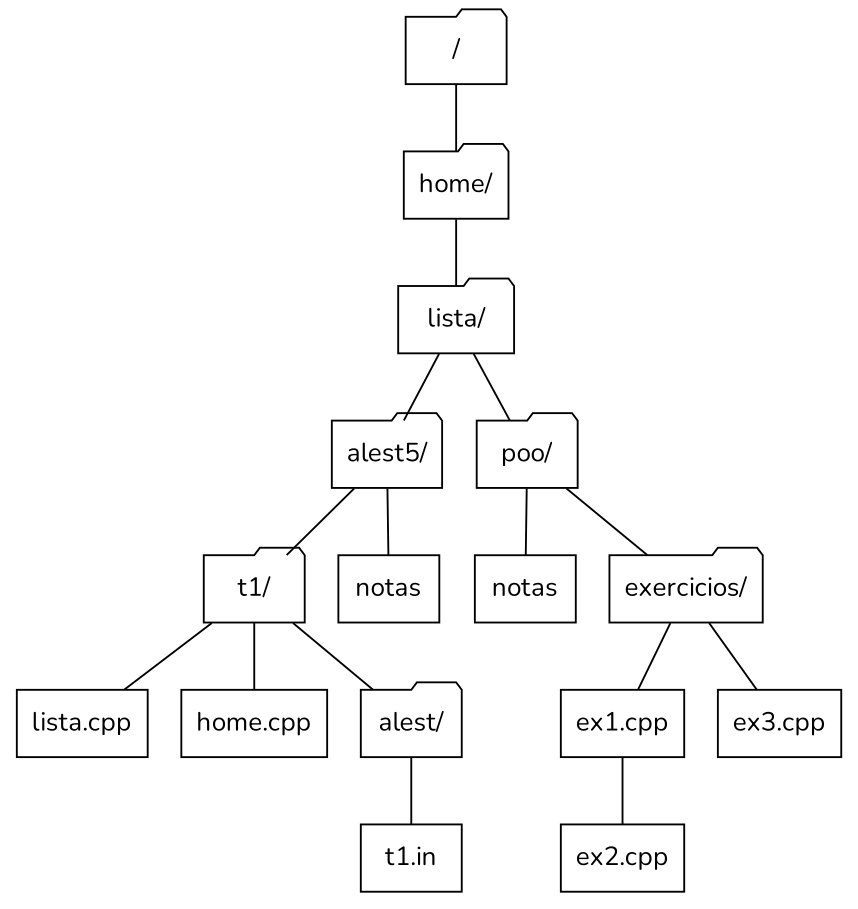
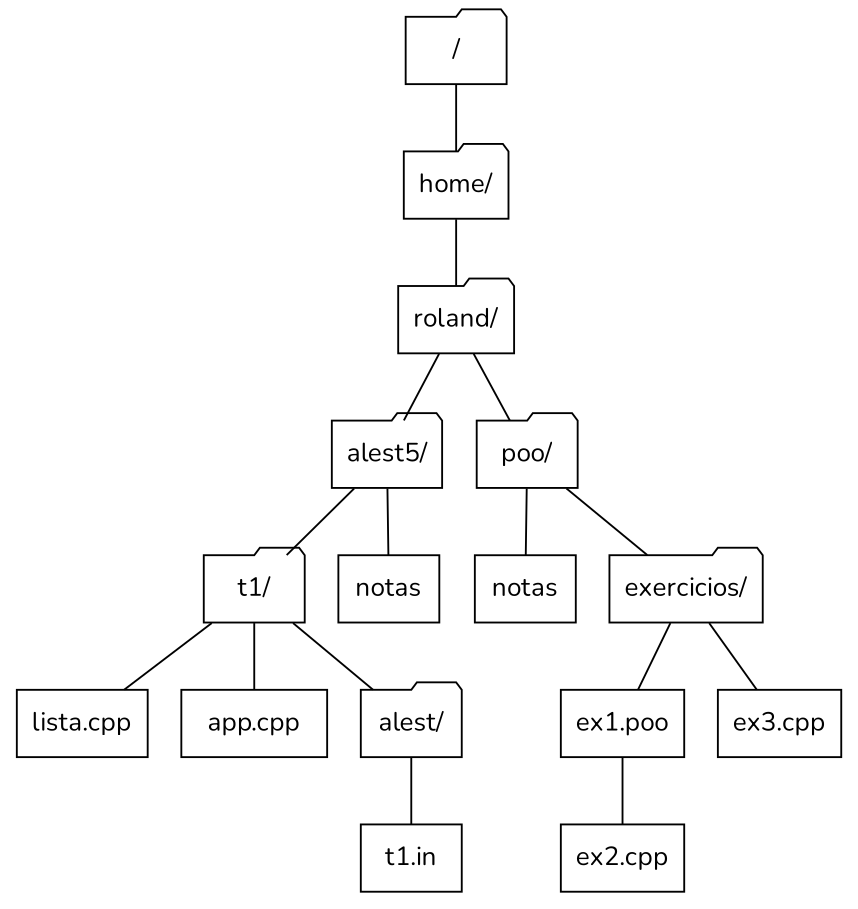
(456, 320) -> (456, 320)
(254, 723) -> (254, 723)
(623, 723) -> (623, 723)
